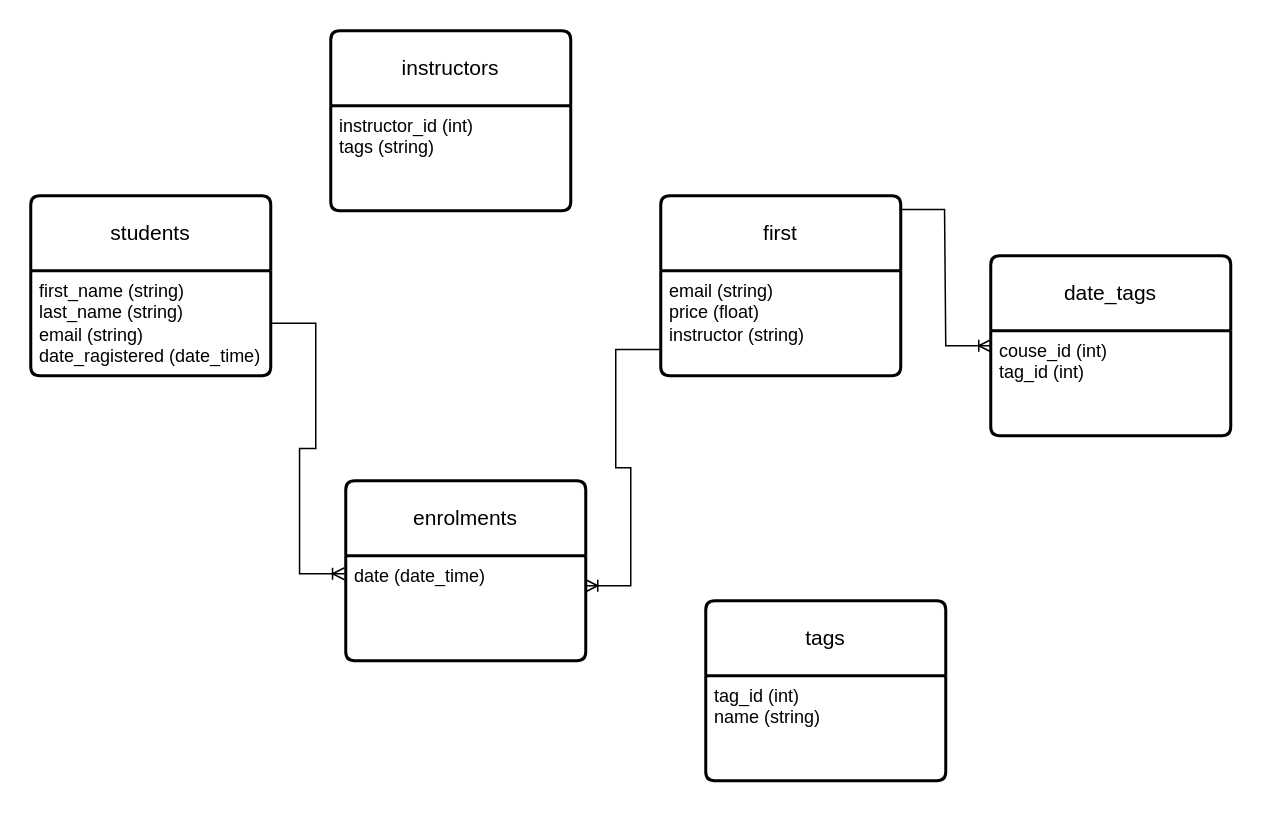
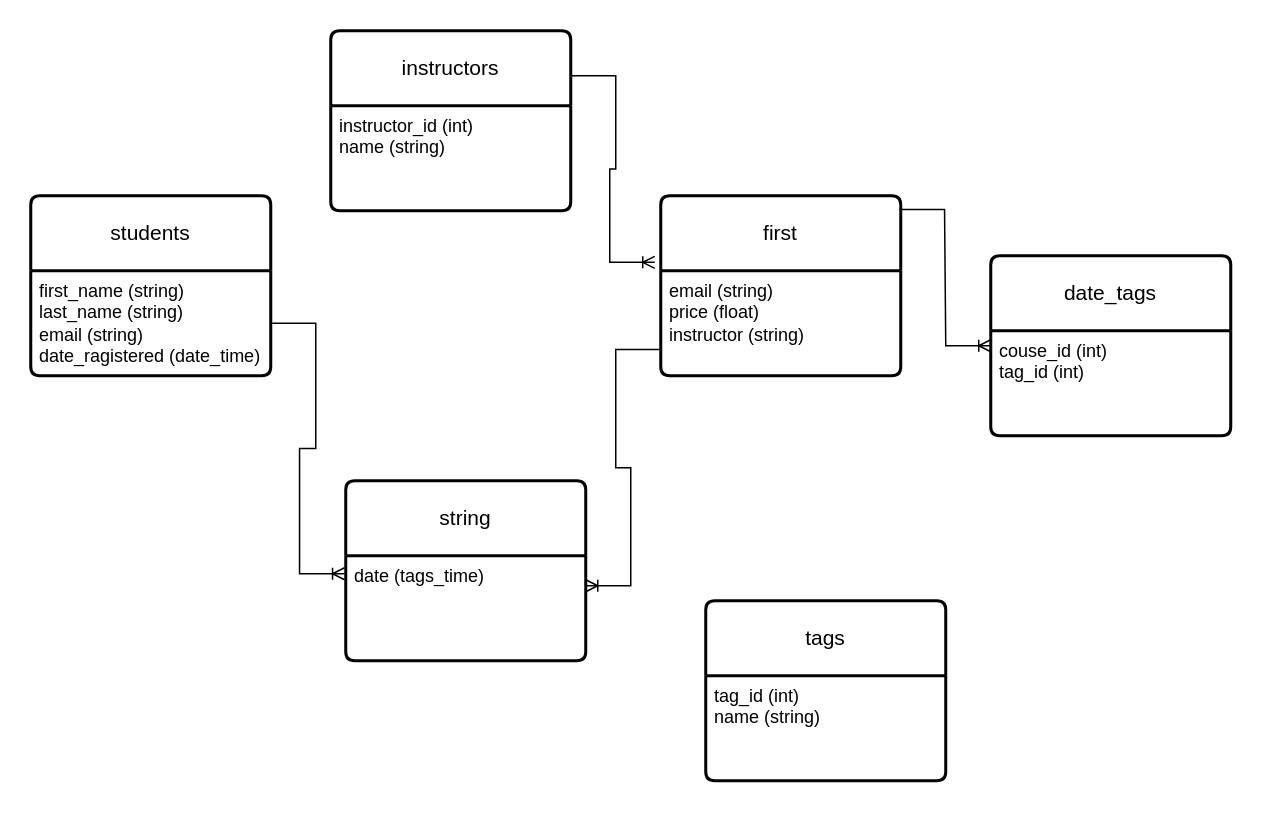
(426, 138) -> (426, 138)
none -> (613, 169)
(466, 518) -> (466, 518)
(431, 577) -> (431, 577)
